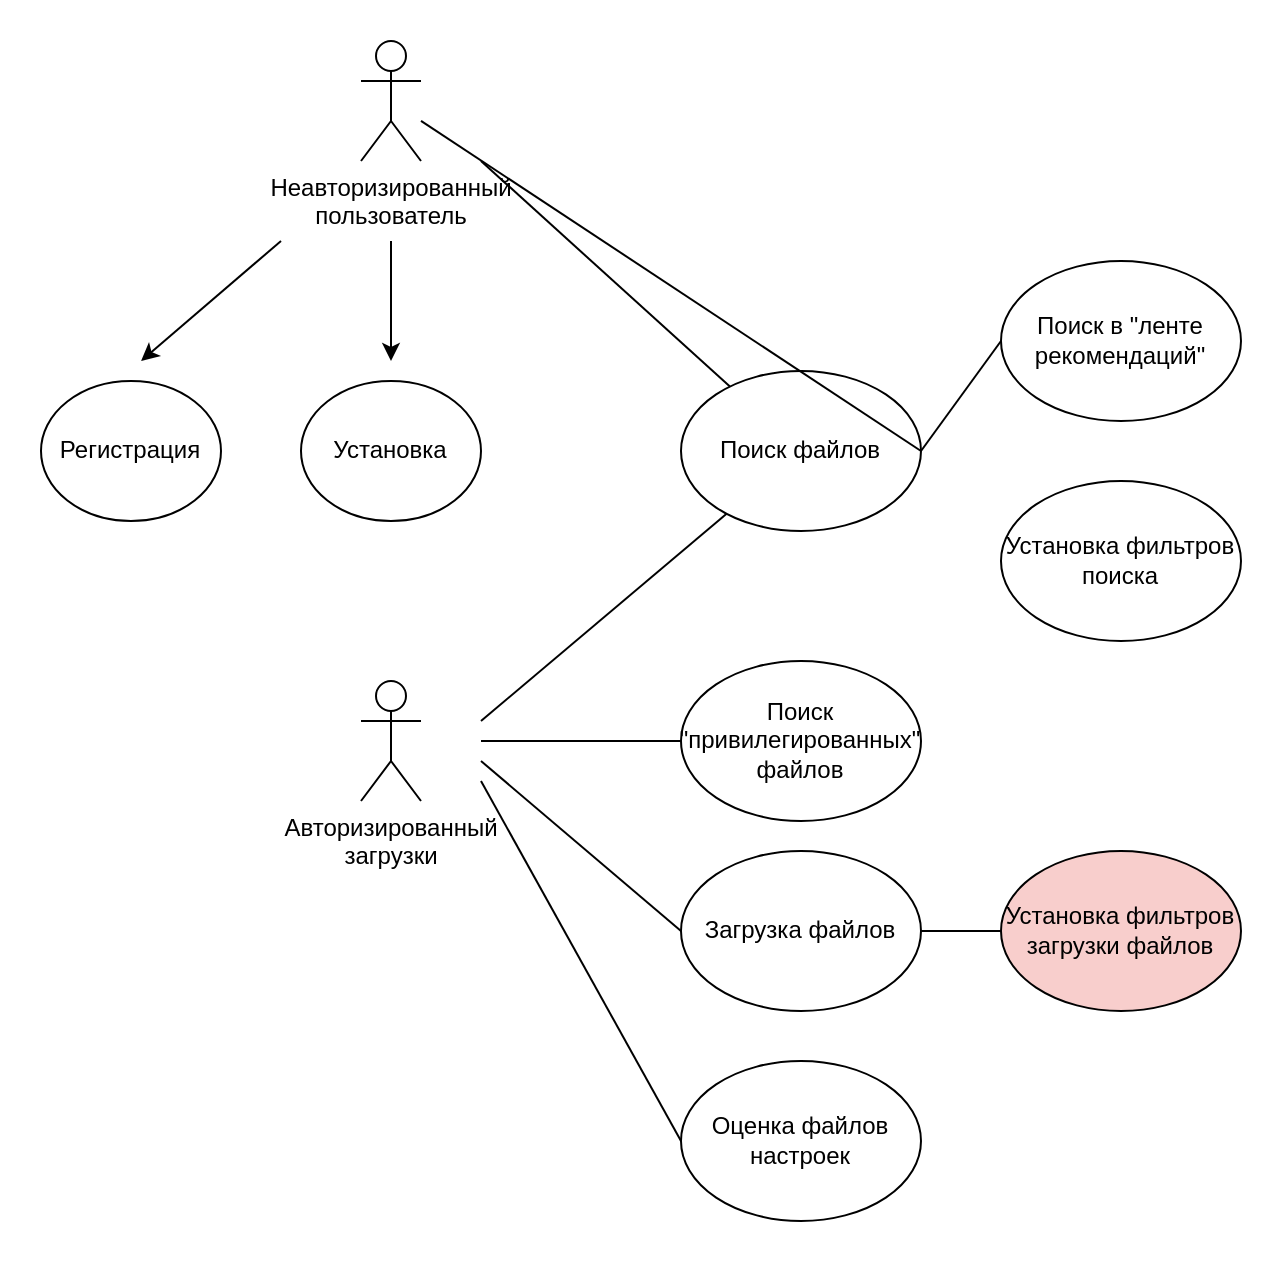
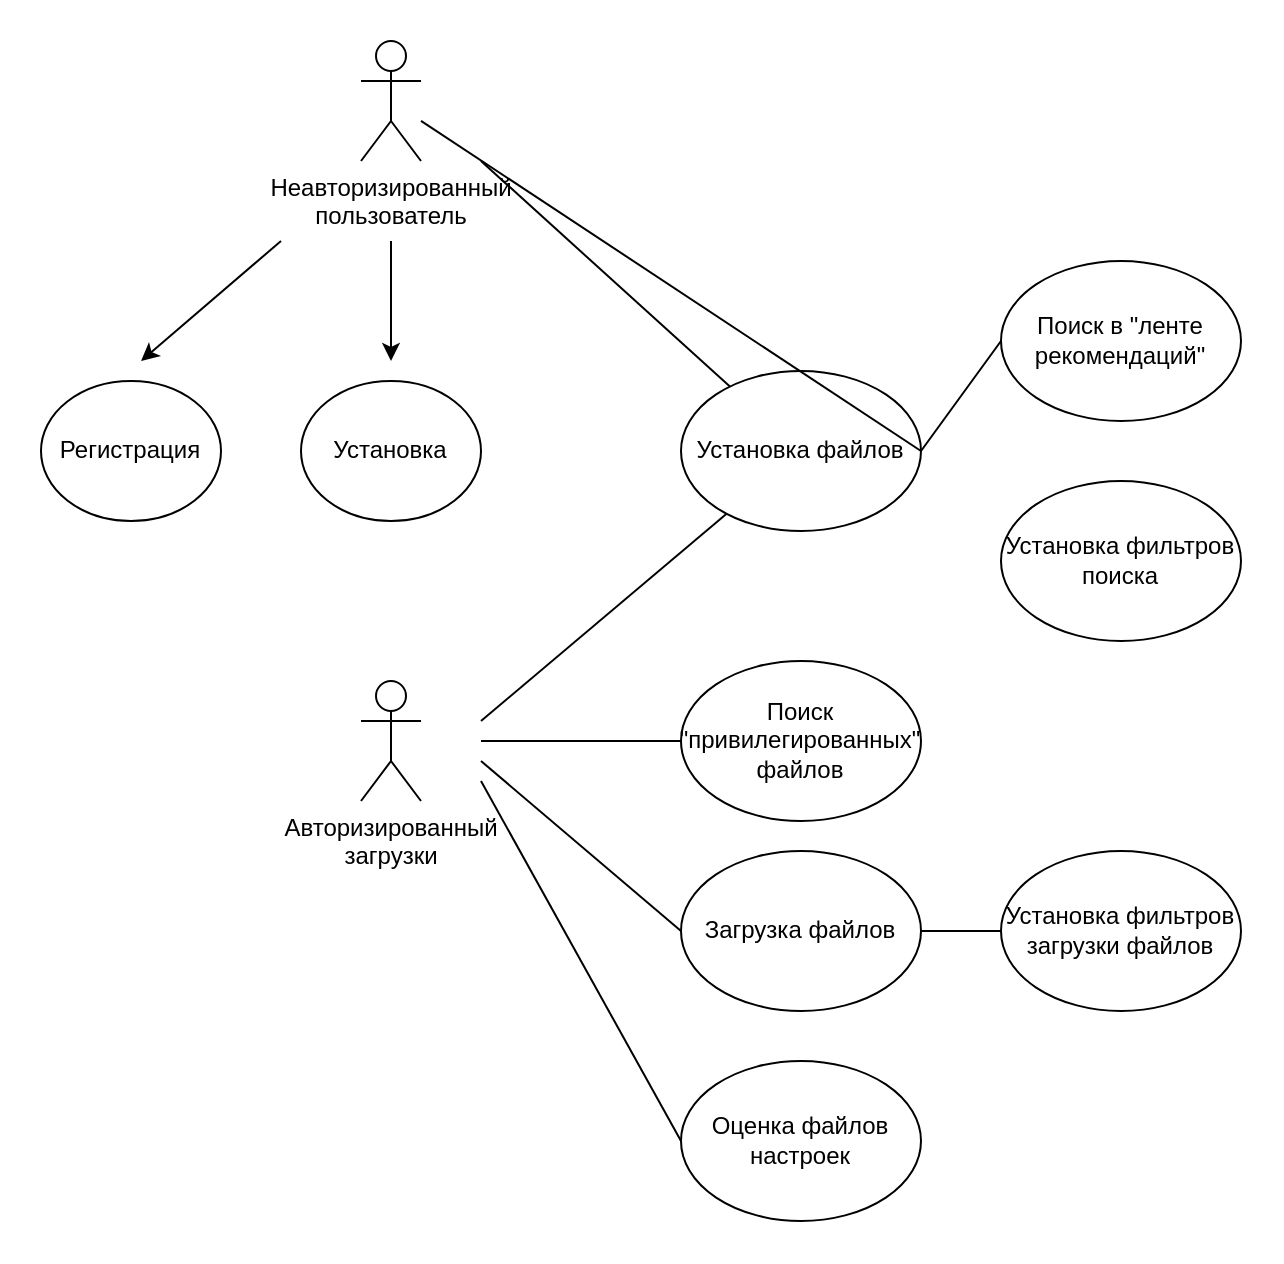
(801, 451) -> (801, 451)
(1121, 931) -> (1121, 931)
